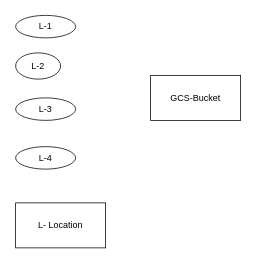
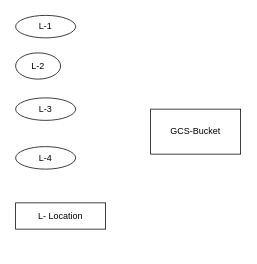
(195, 98) -> (195, 132)
(60, 225) -> (60, 216)
